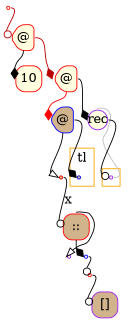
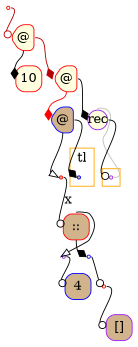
none -> (78, 286)
